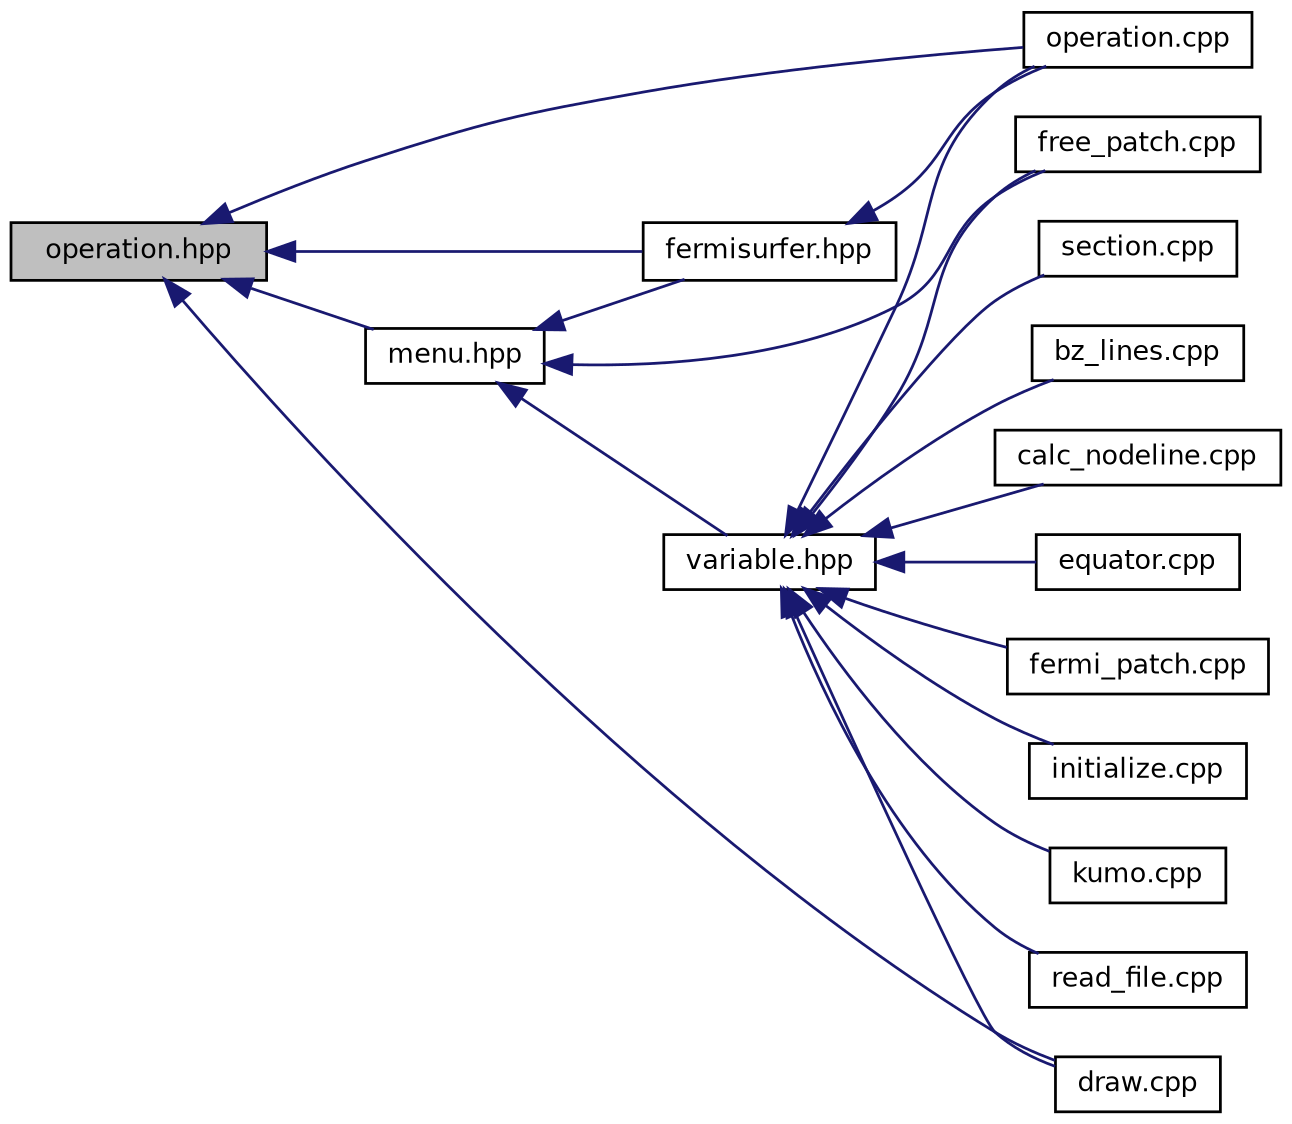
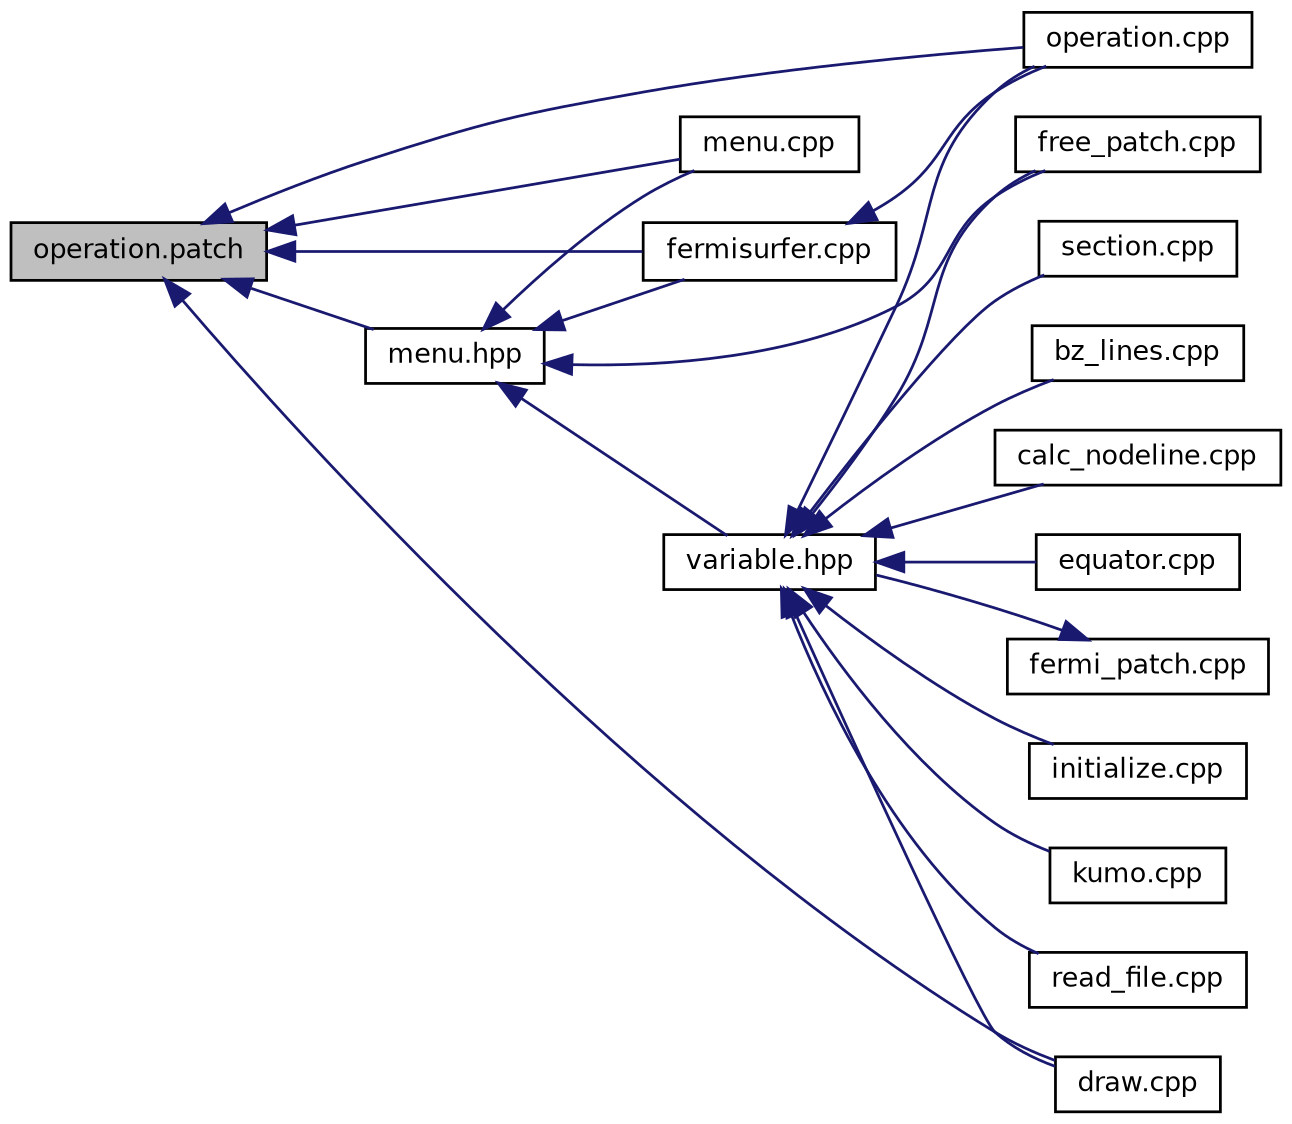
none -> (770, 144)
(139, 251) -> (139, 251)
(770, 251) -> (770, 251)
(926, 625) -> (970, 601)
